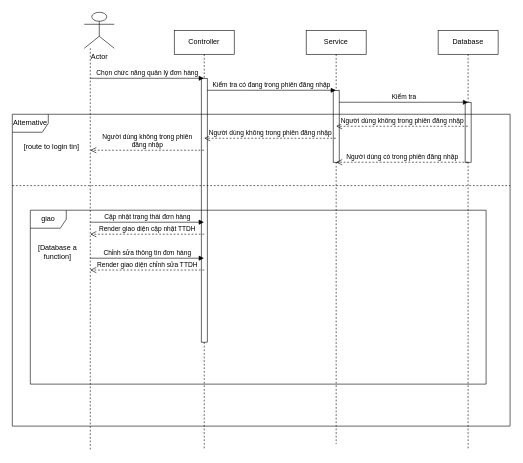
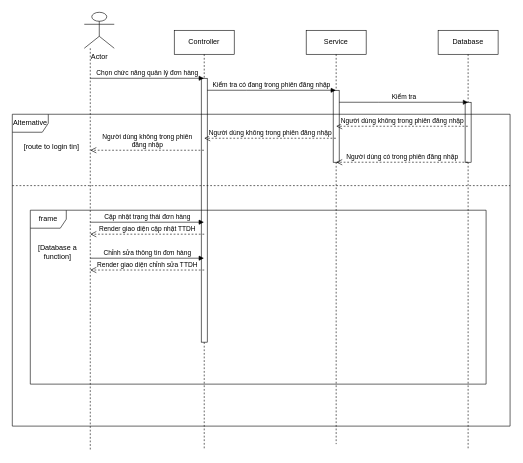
(48, 219) -> (48, 219)
